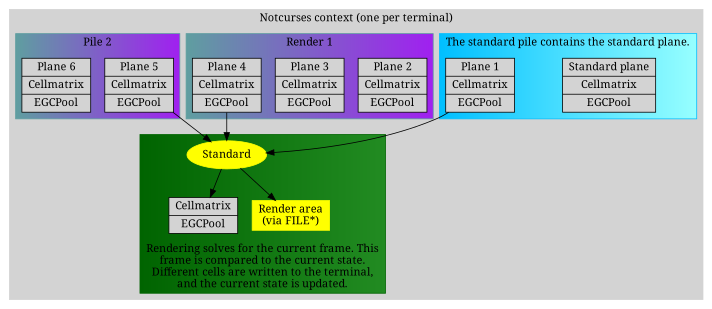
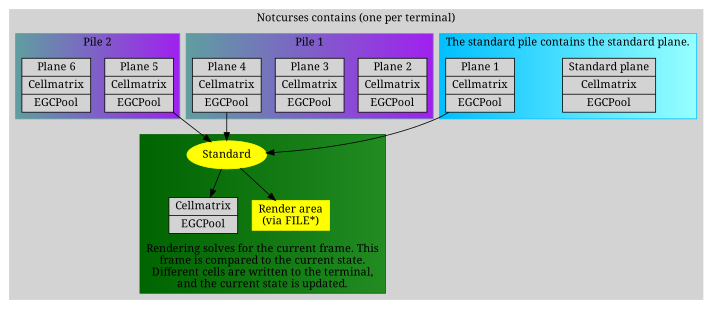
(356, 18) -> (356, 18)
(310, 43) -> (310, 43)
